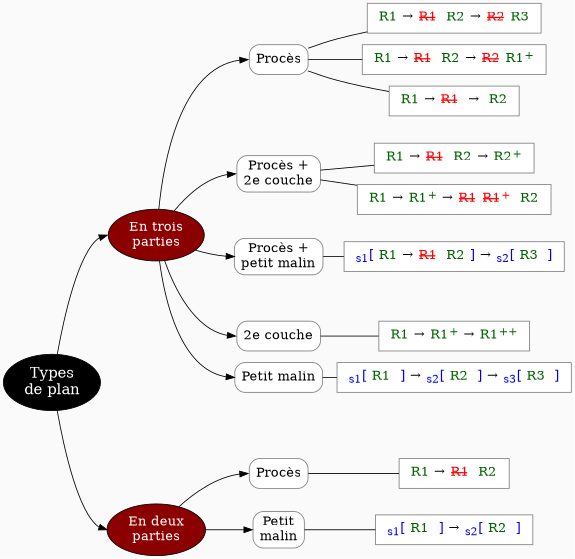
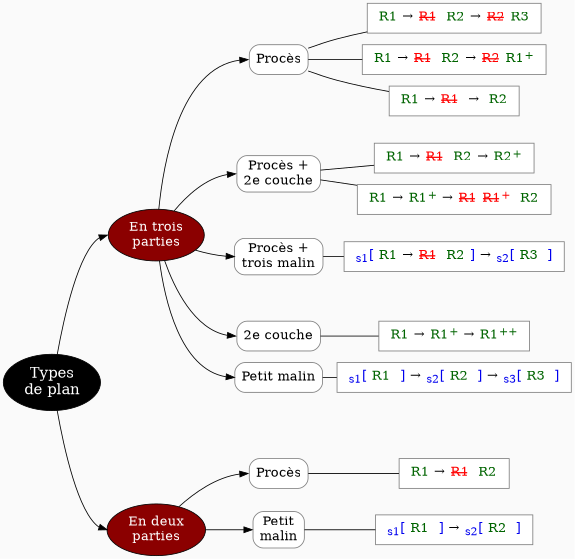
(279, 257) -> (279, 257)
